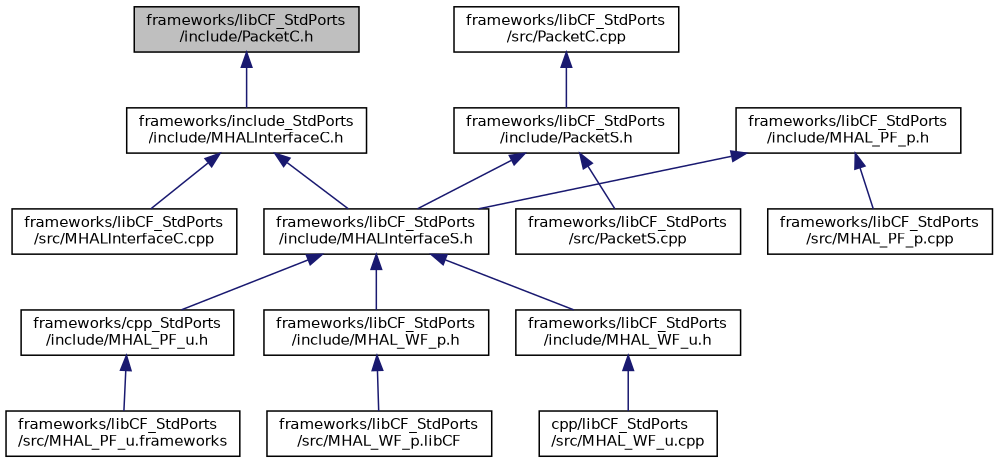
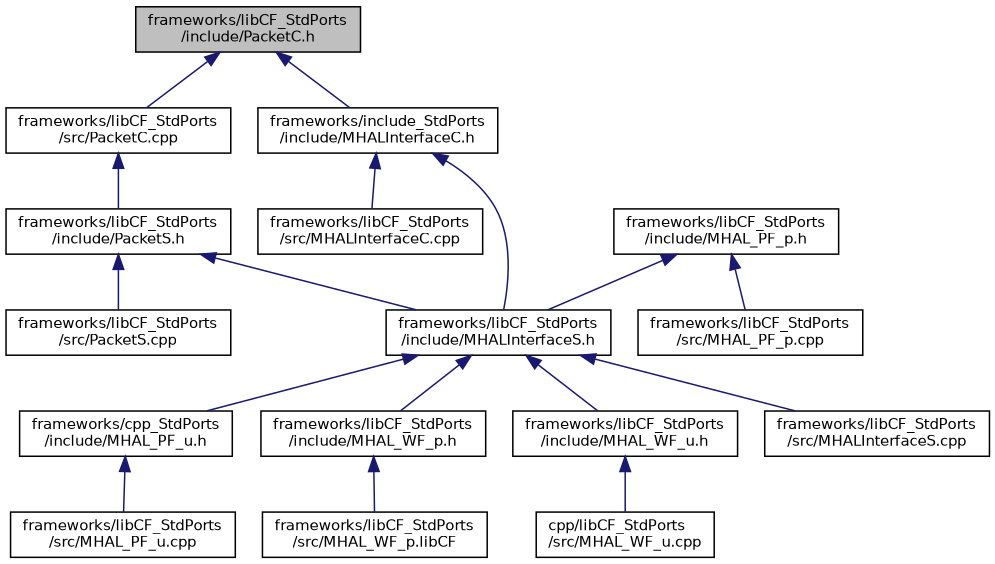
none -> (177, 85)
(123, 434) -> (123, 535)
none -> (877, 434)
